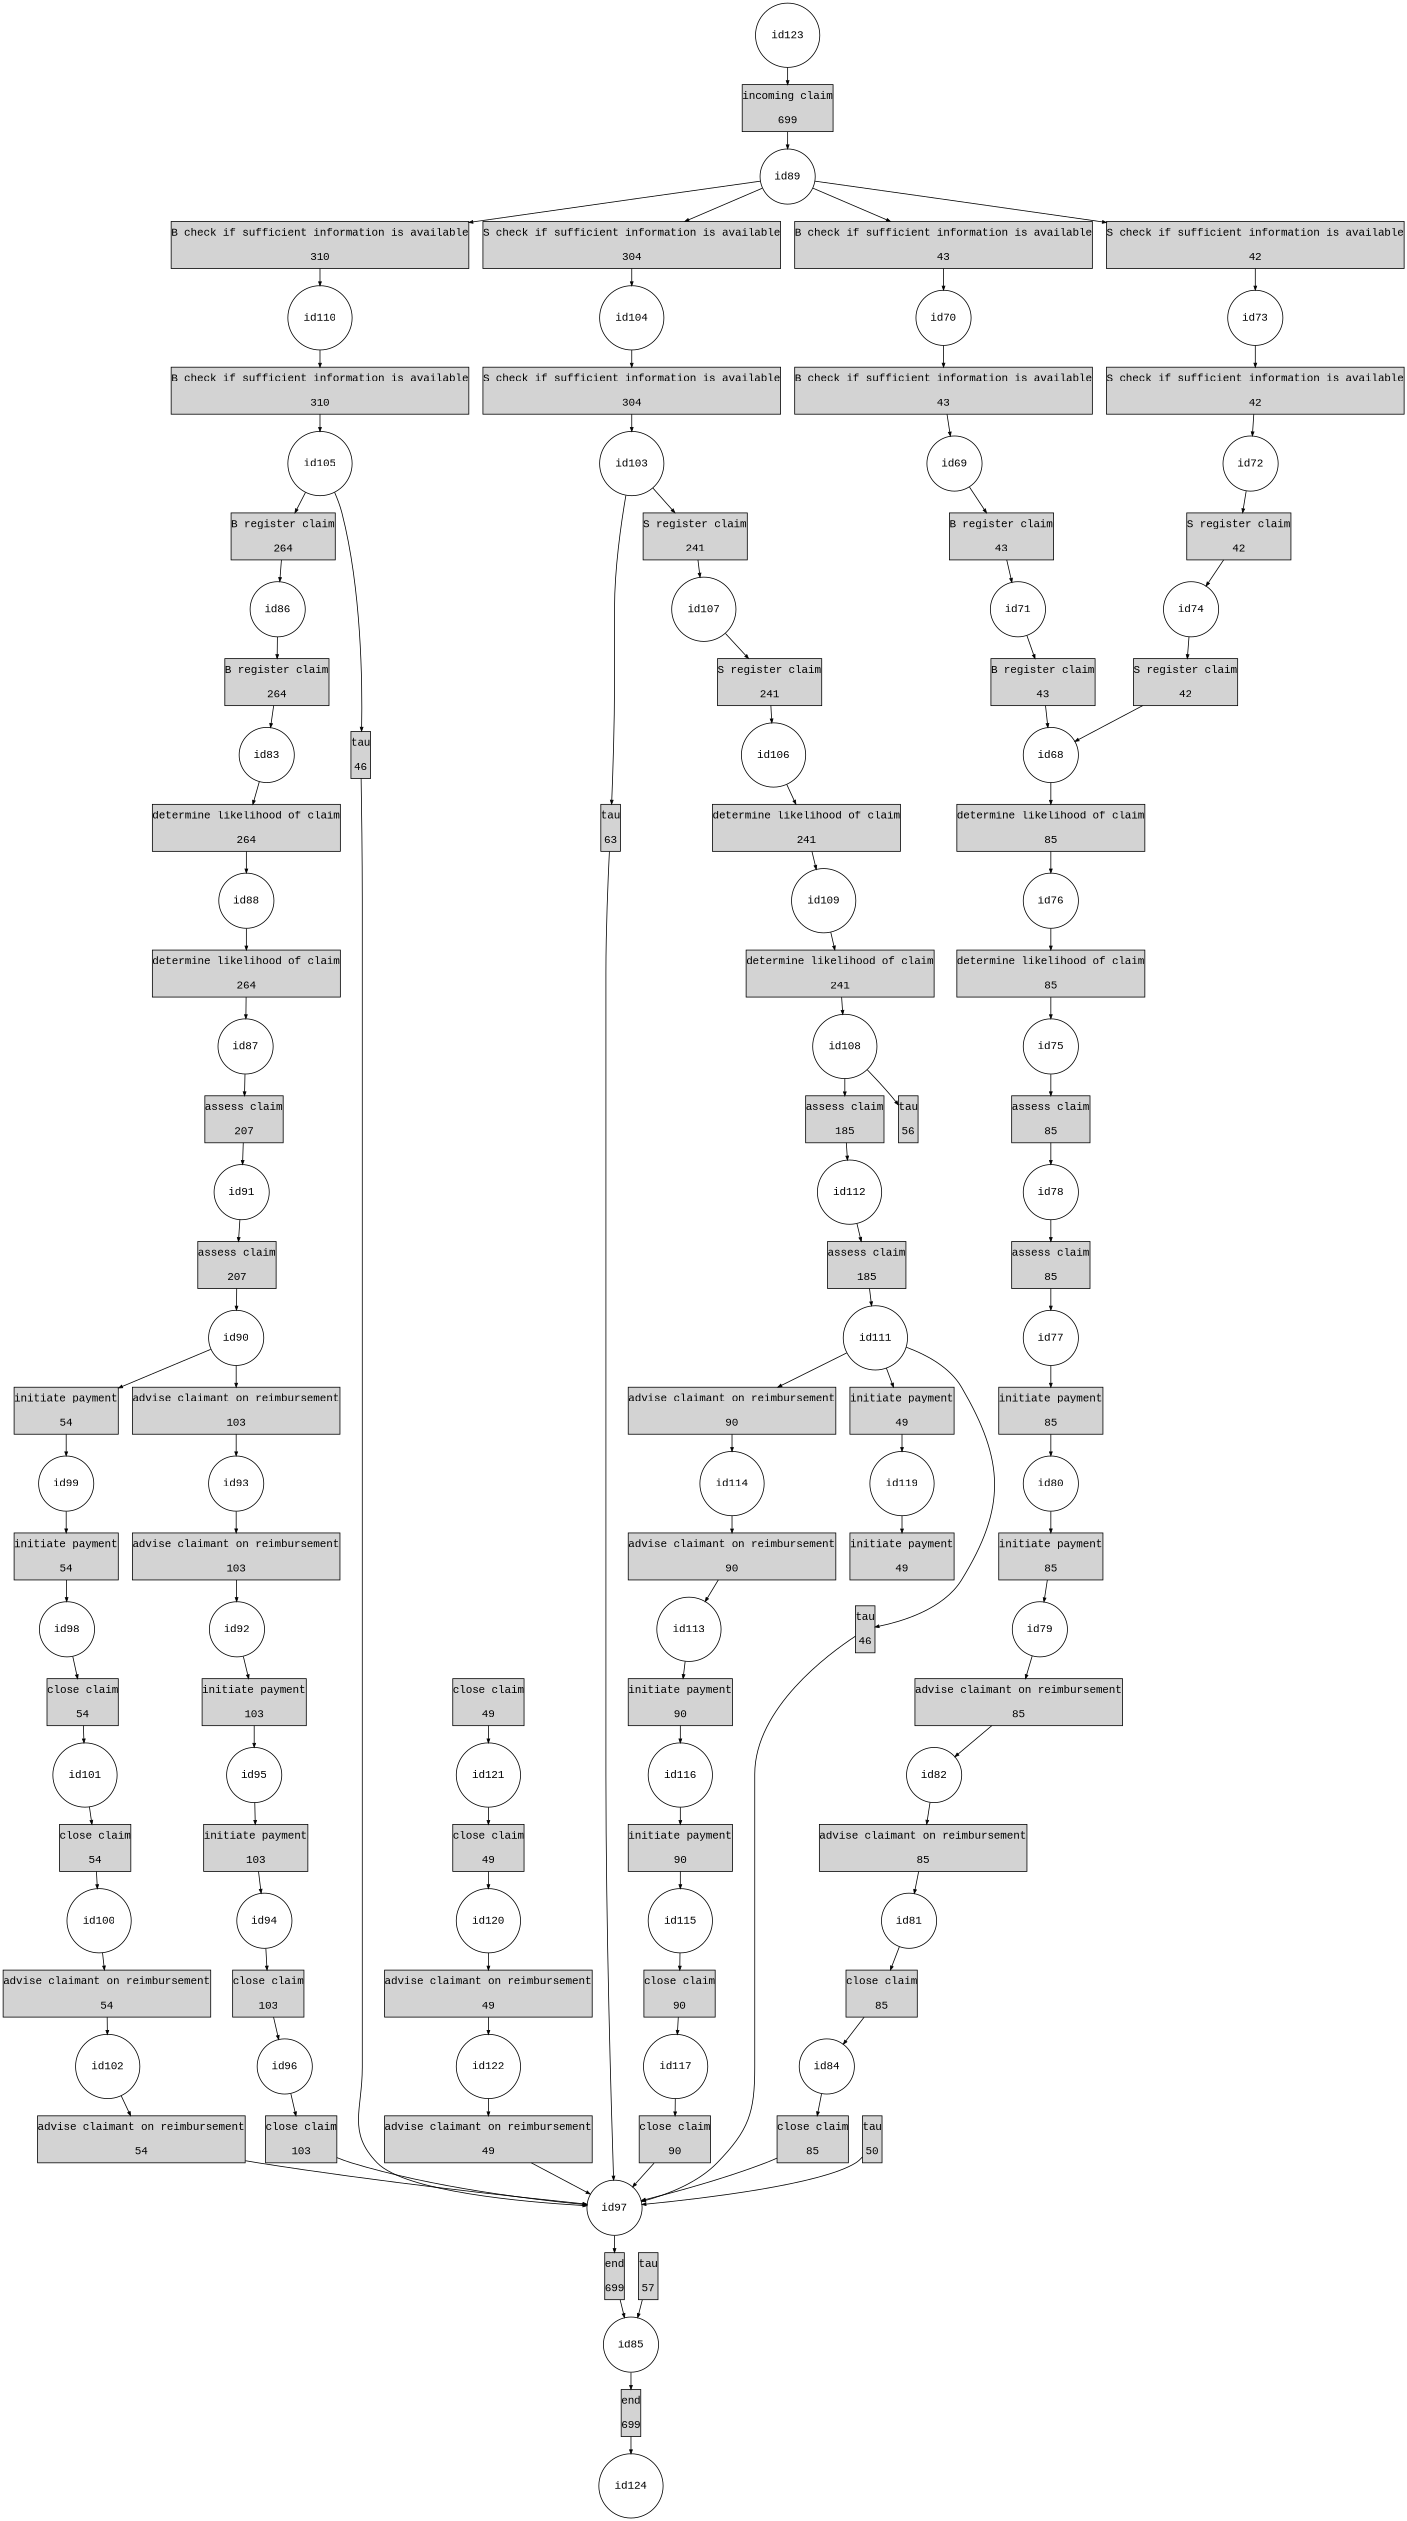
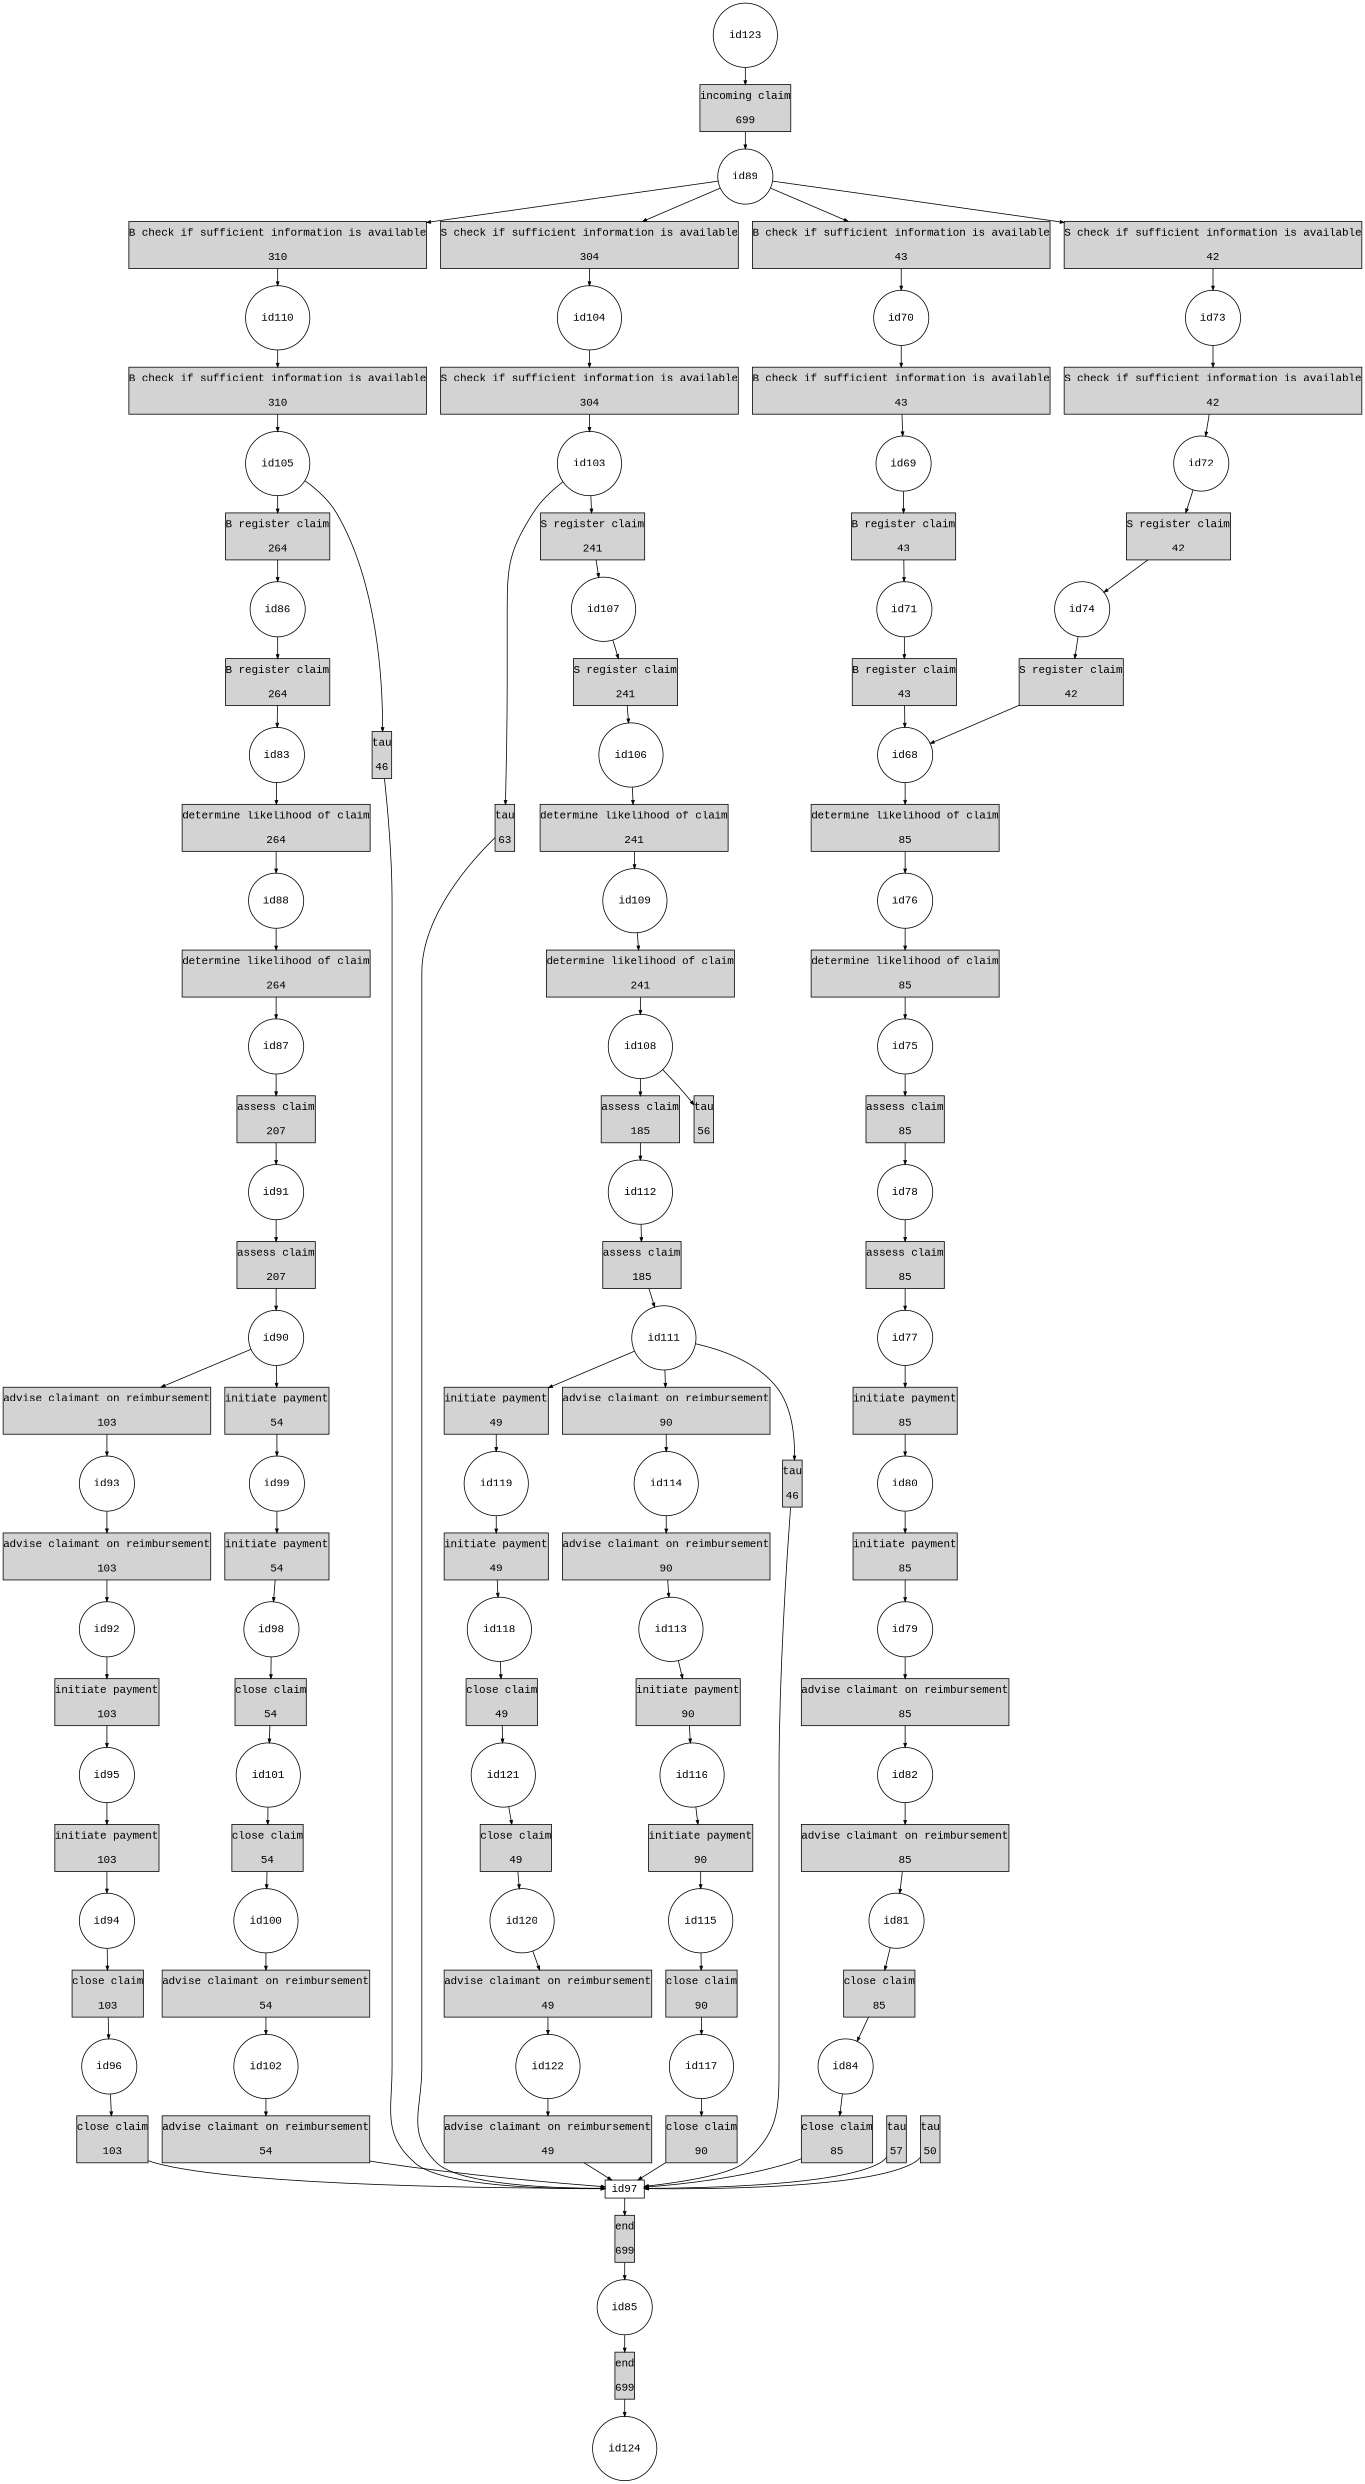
none -> (499, 1629)
(615, 2208) -> (625, 2189)
(641, 2307) -> (830, 2177)
